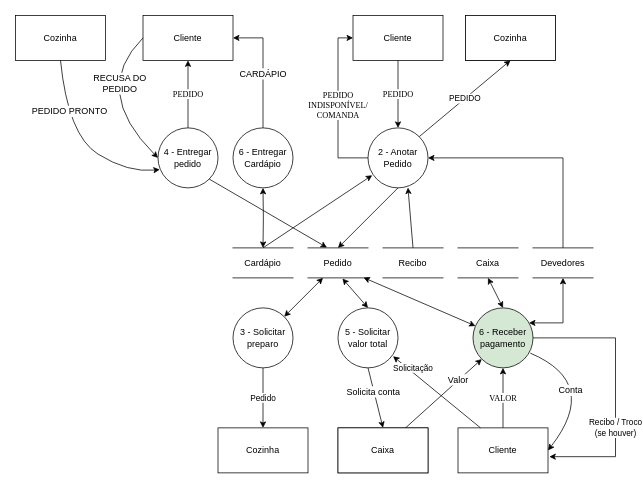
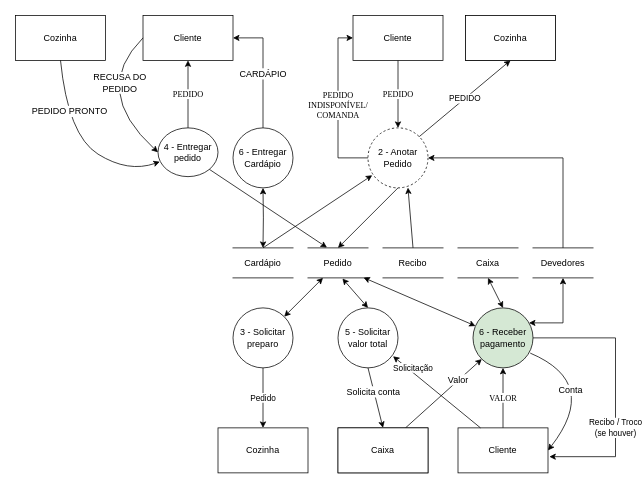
(188, 158) -> (188, 152)
(398, 158) -> (398, 158)
